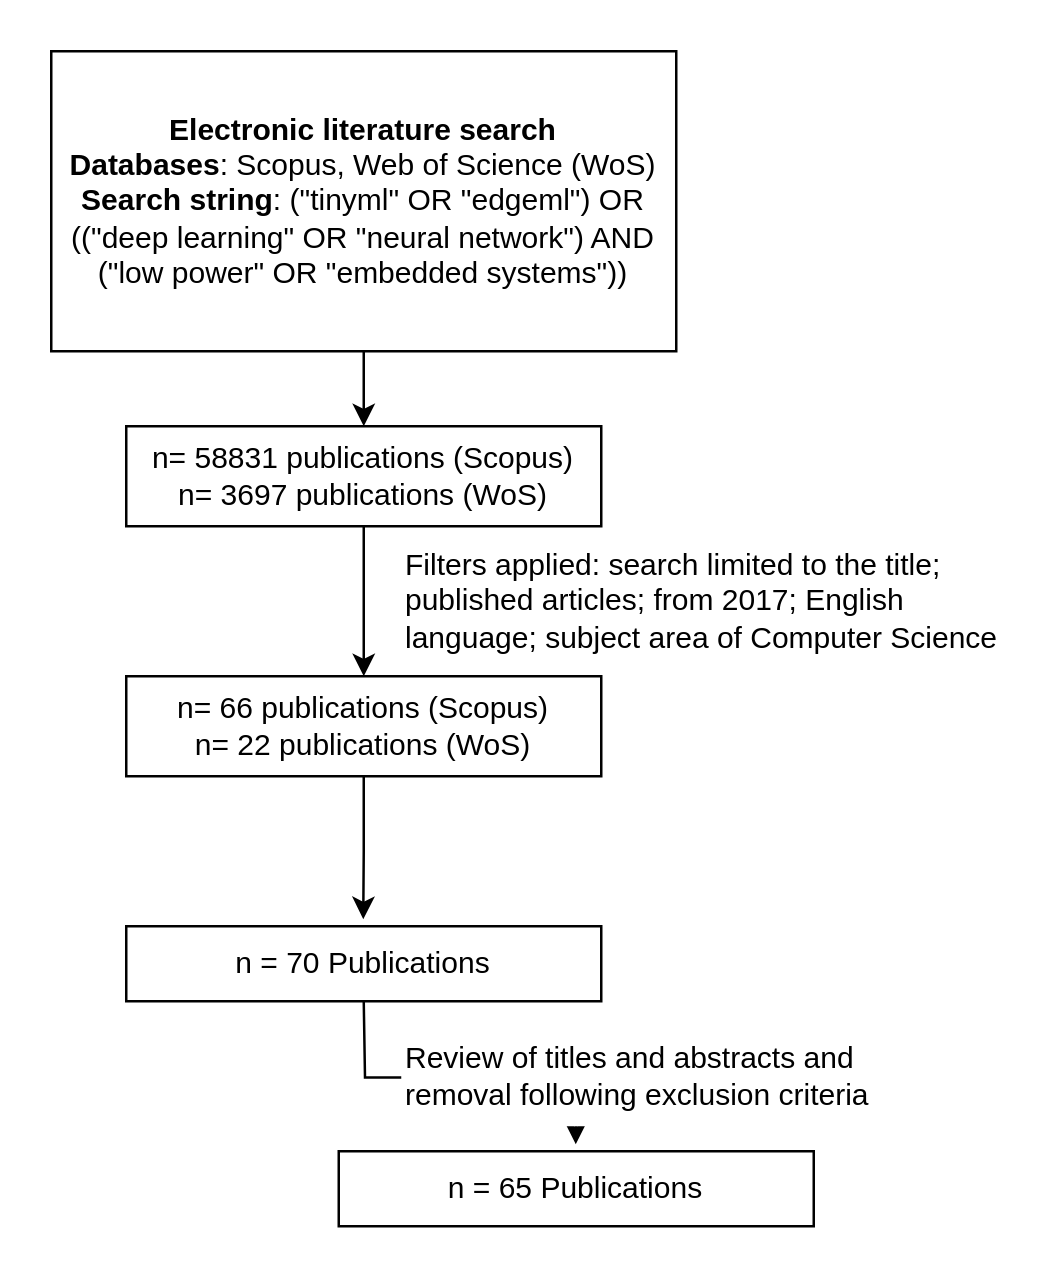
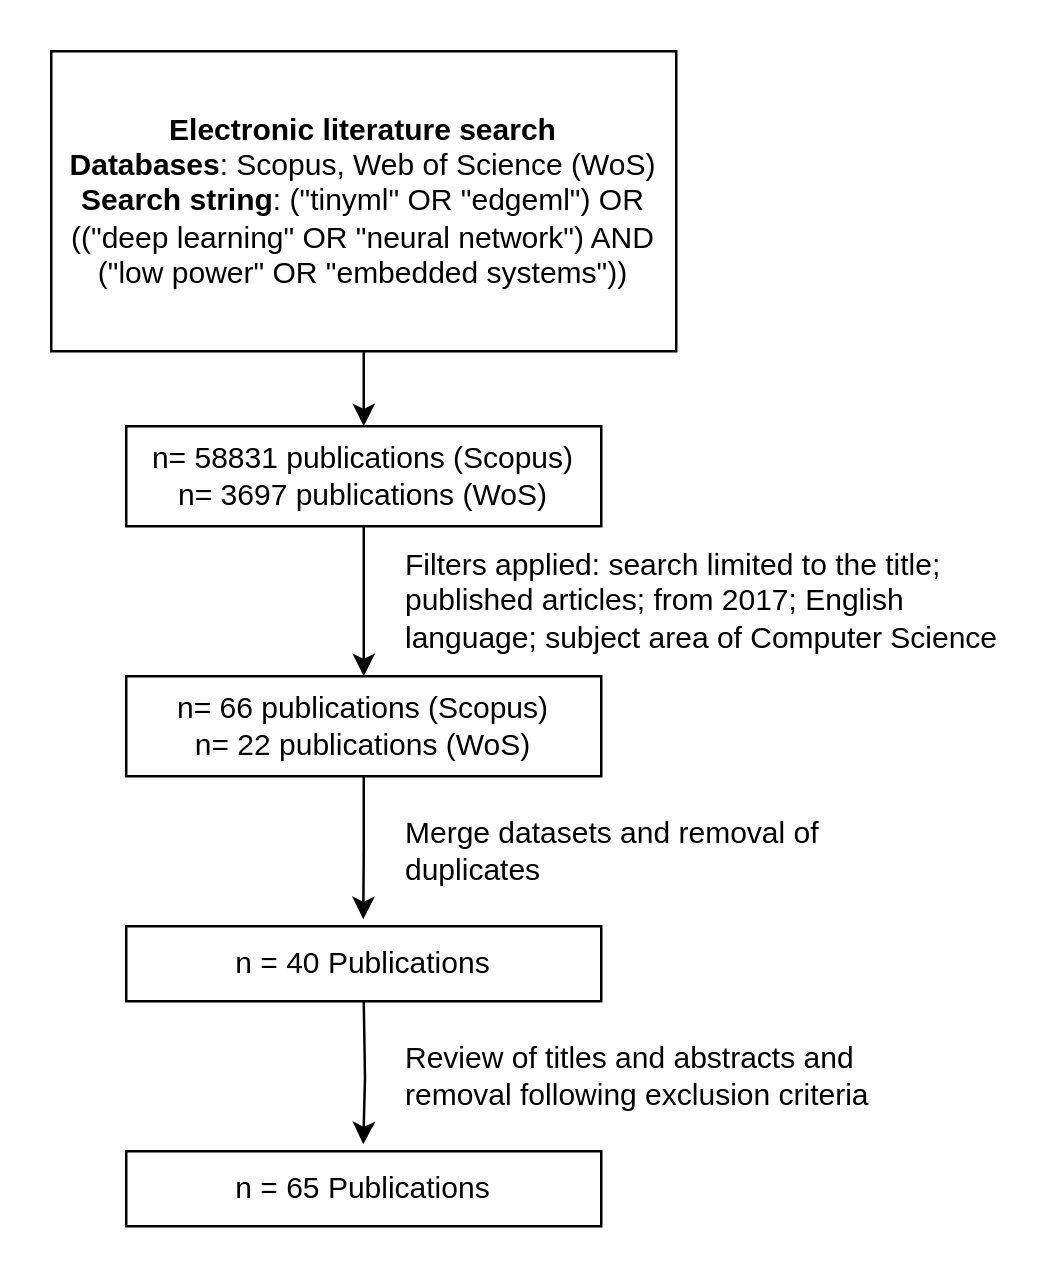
none -> (676, 851)
(364, 964) -> (364, 964)
(576, 1189) -> (364, 1189)
